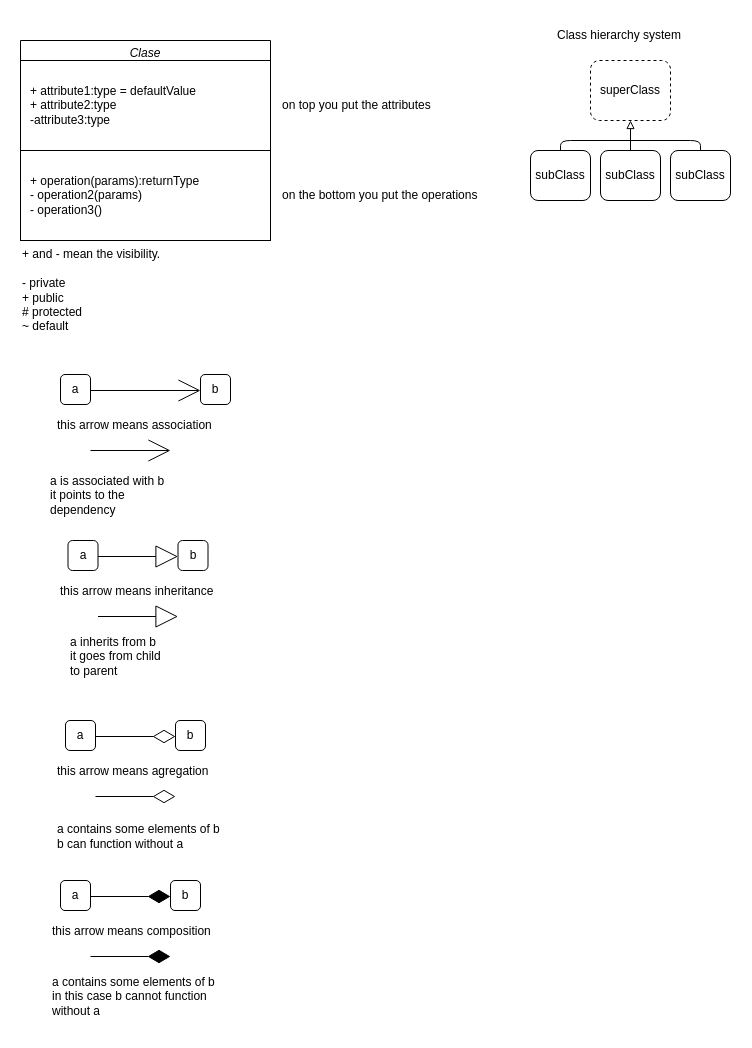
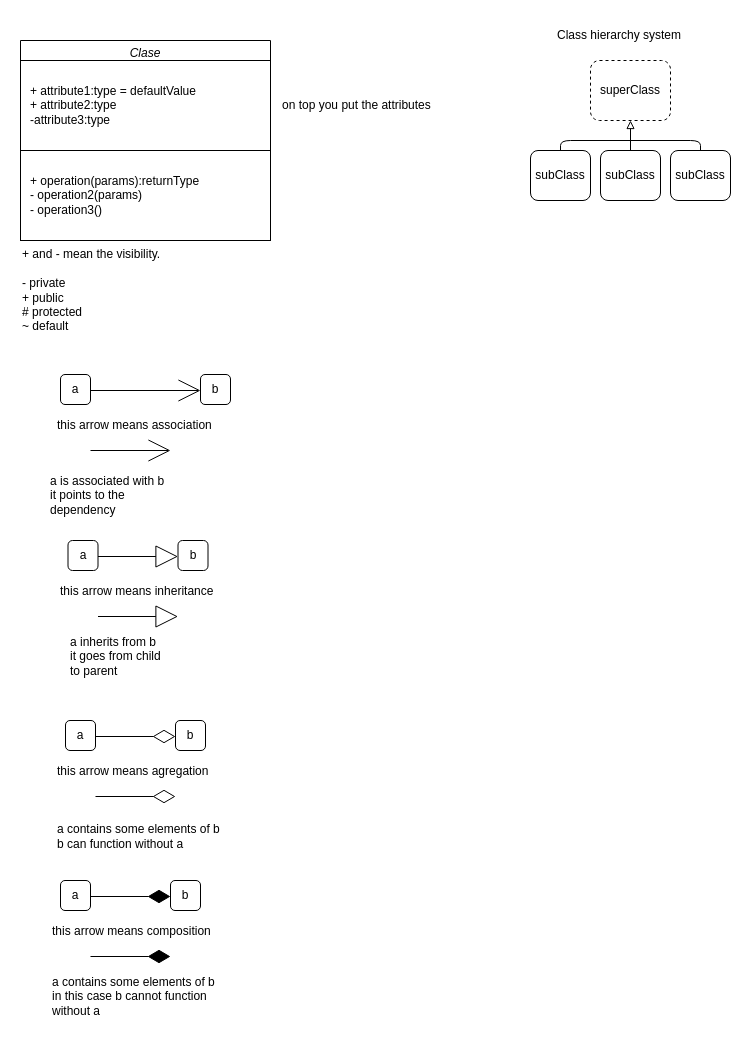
(396, 196) -> none
